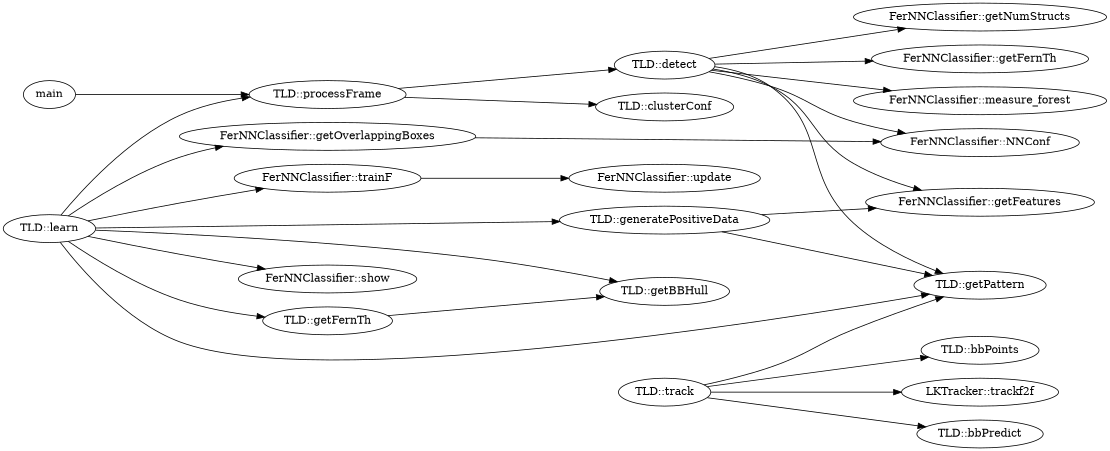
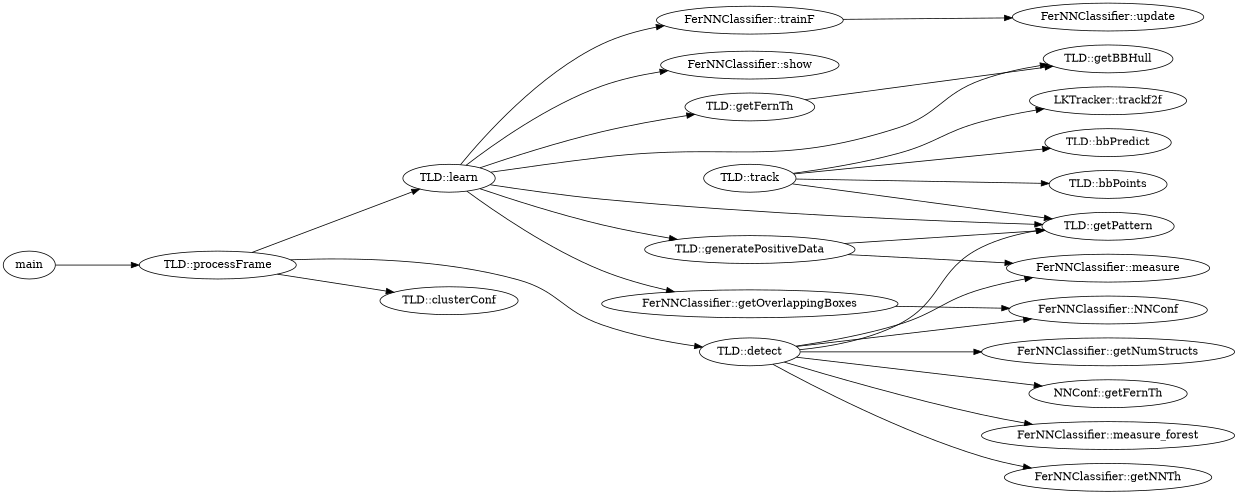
(980, 59) -> (1108, 394)
(141, 139) -> (332, 222)
(980, 202) -> (1108, 268)
none -> (1108, 477)
